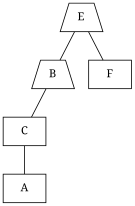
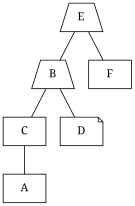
none -> (82, 131)
